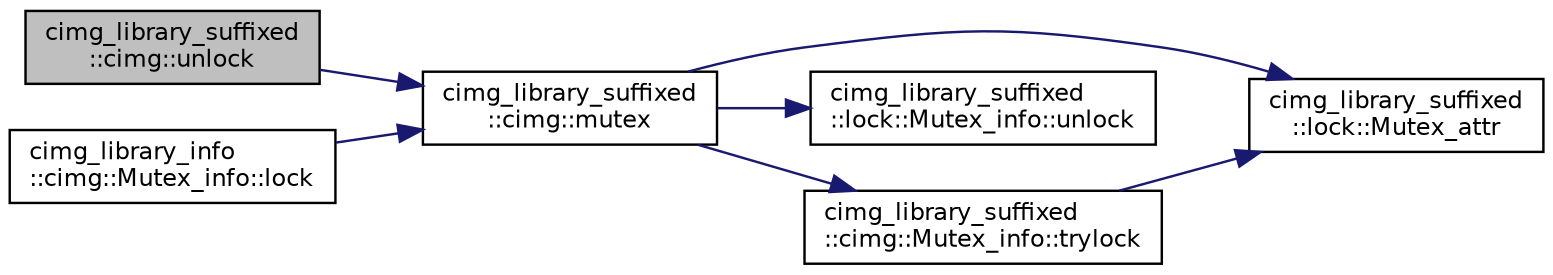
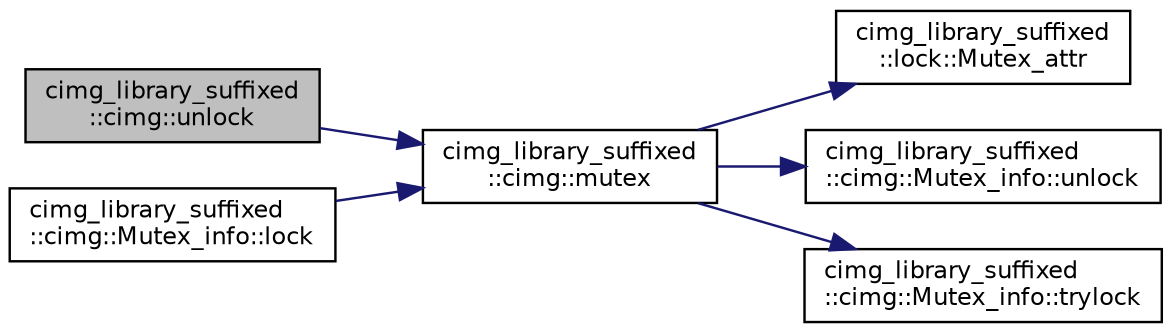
(983, 108) -> (983, 166)
(173, 166) -> (173, 225)
(1178, 175) -> none
